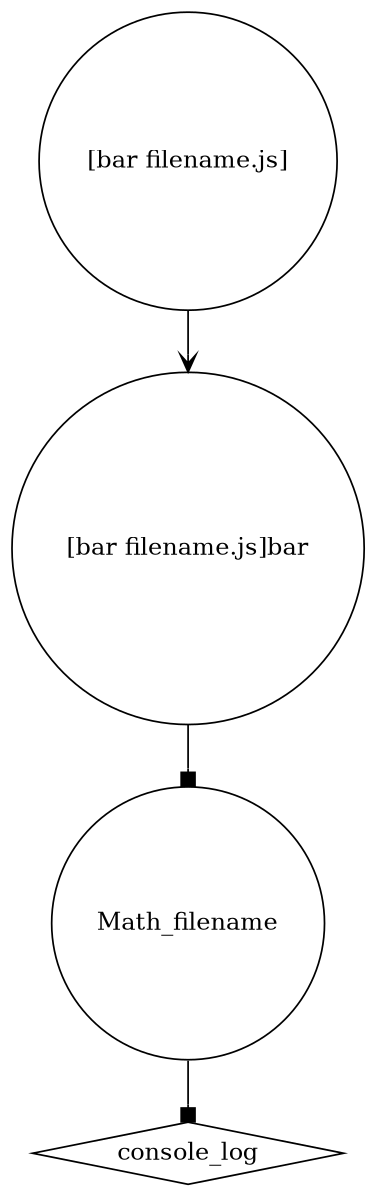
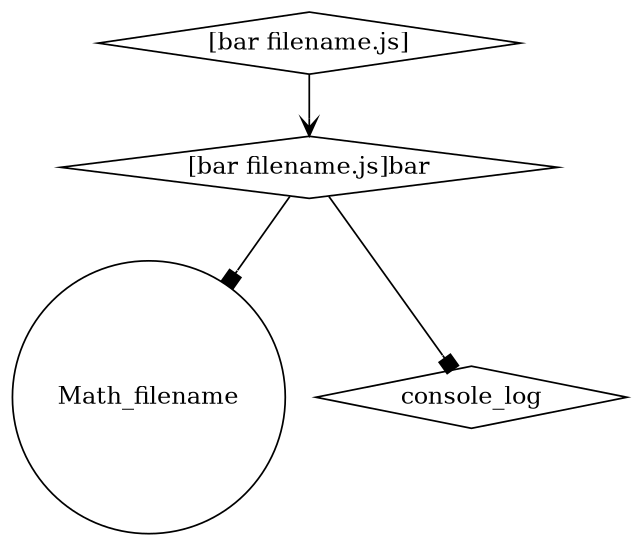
(188, 161) -> (309, 43)
(188, 548) -> (309, 167)
(188, 1083) -> (386, 276)
